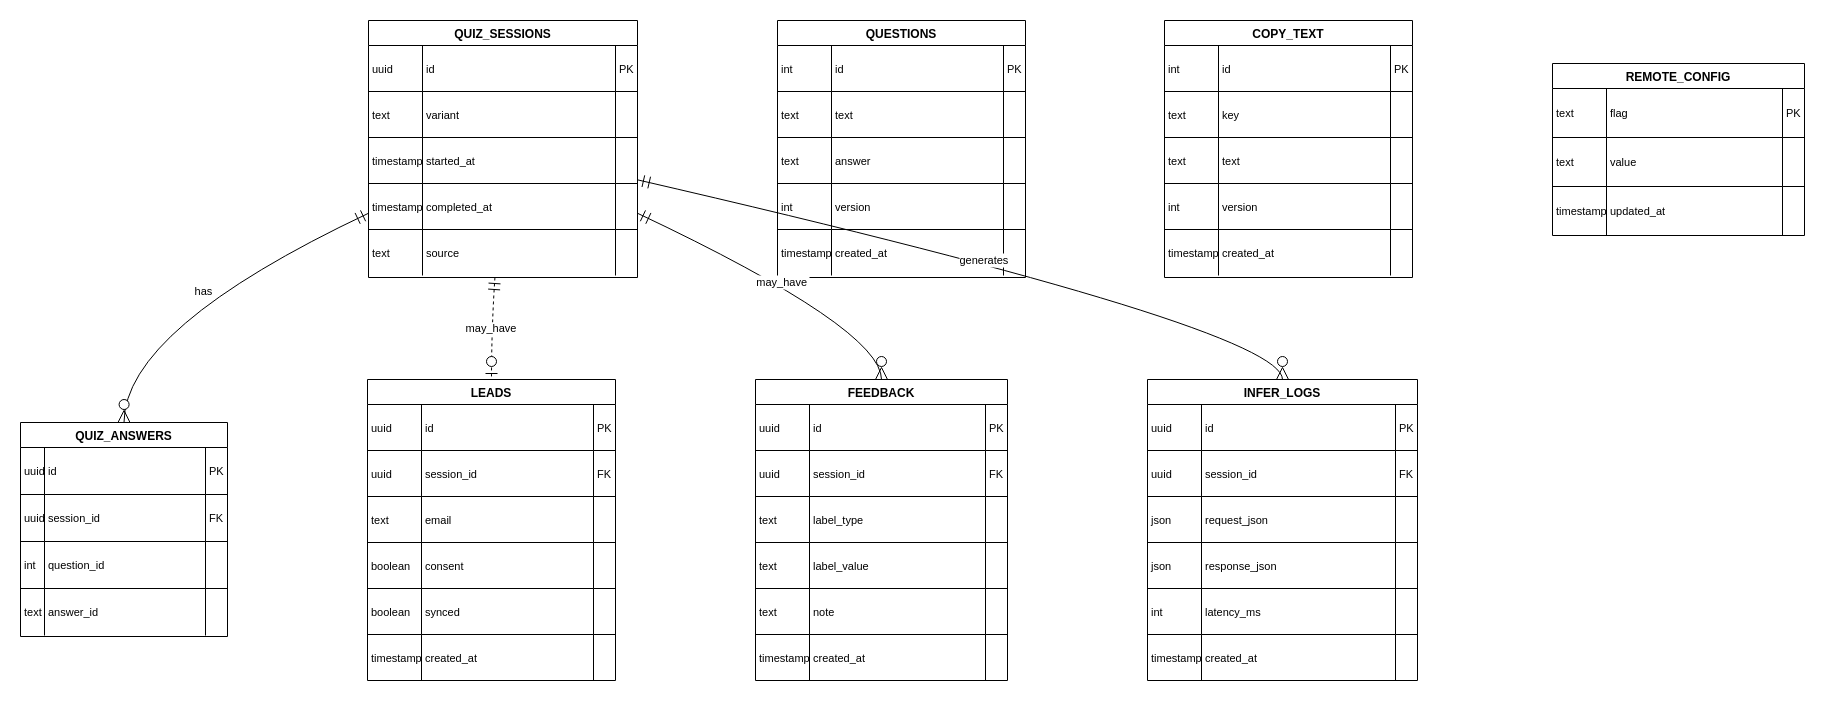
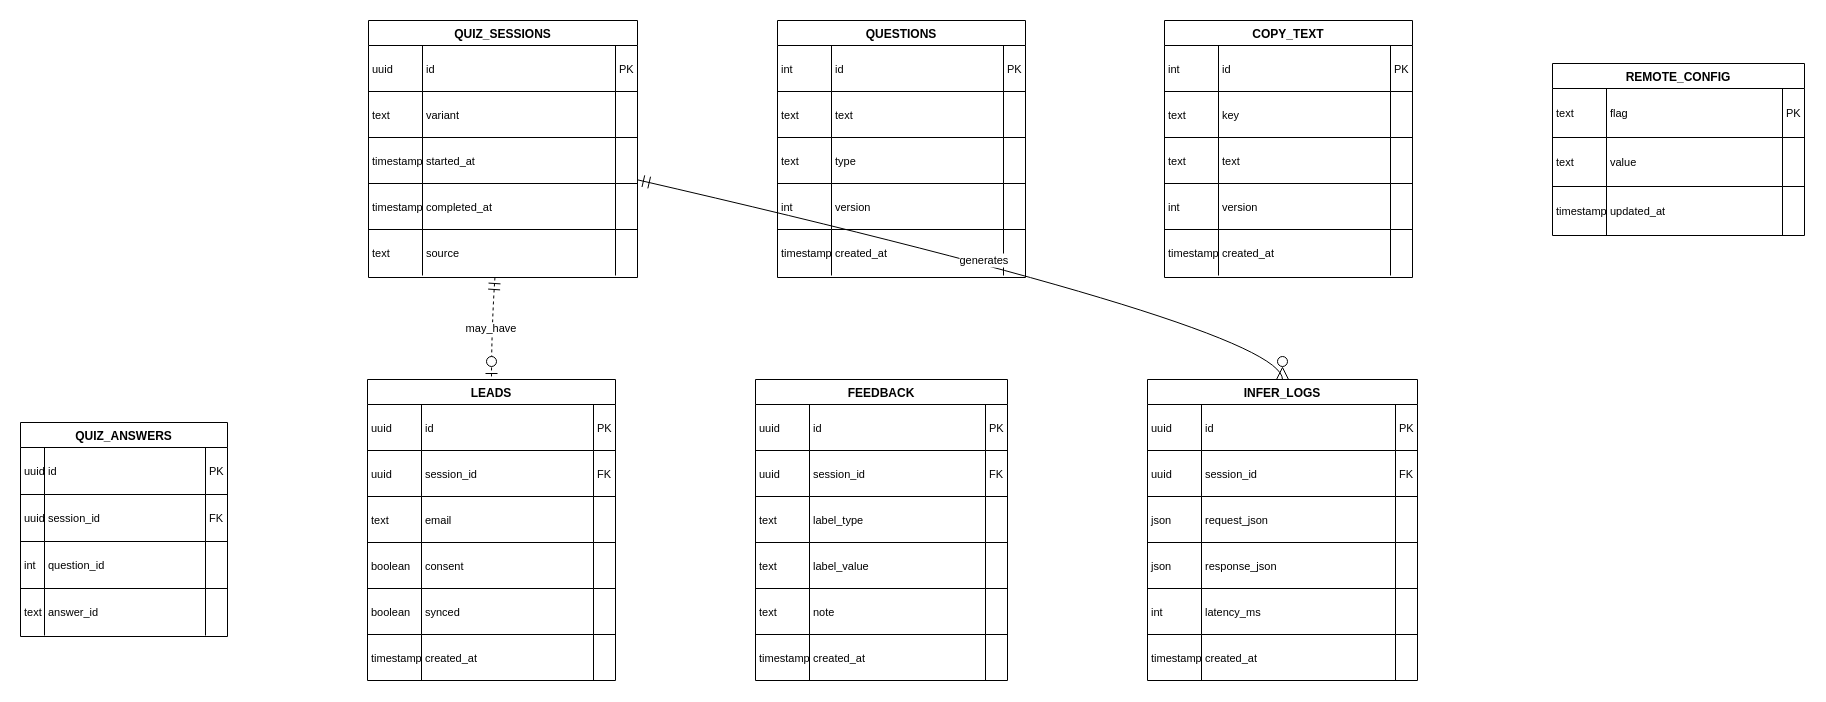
(853, 161) -> (847, 161)
(772, 282) -> none
(222, 295) -> none
